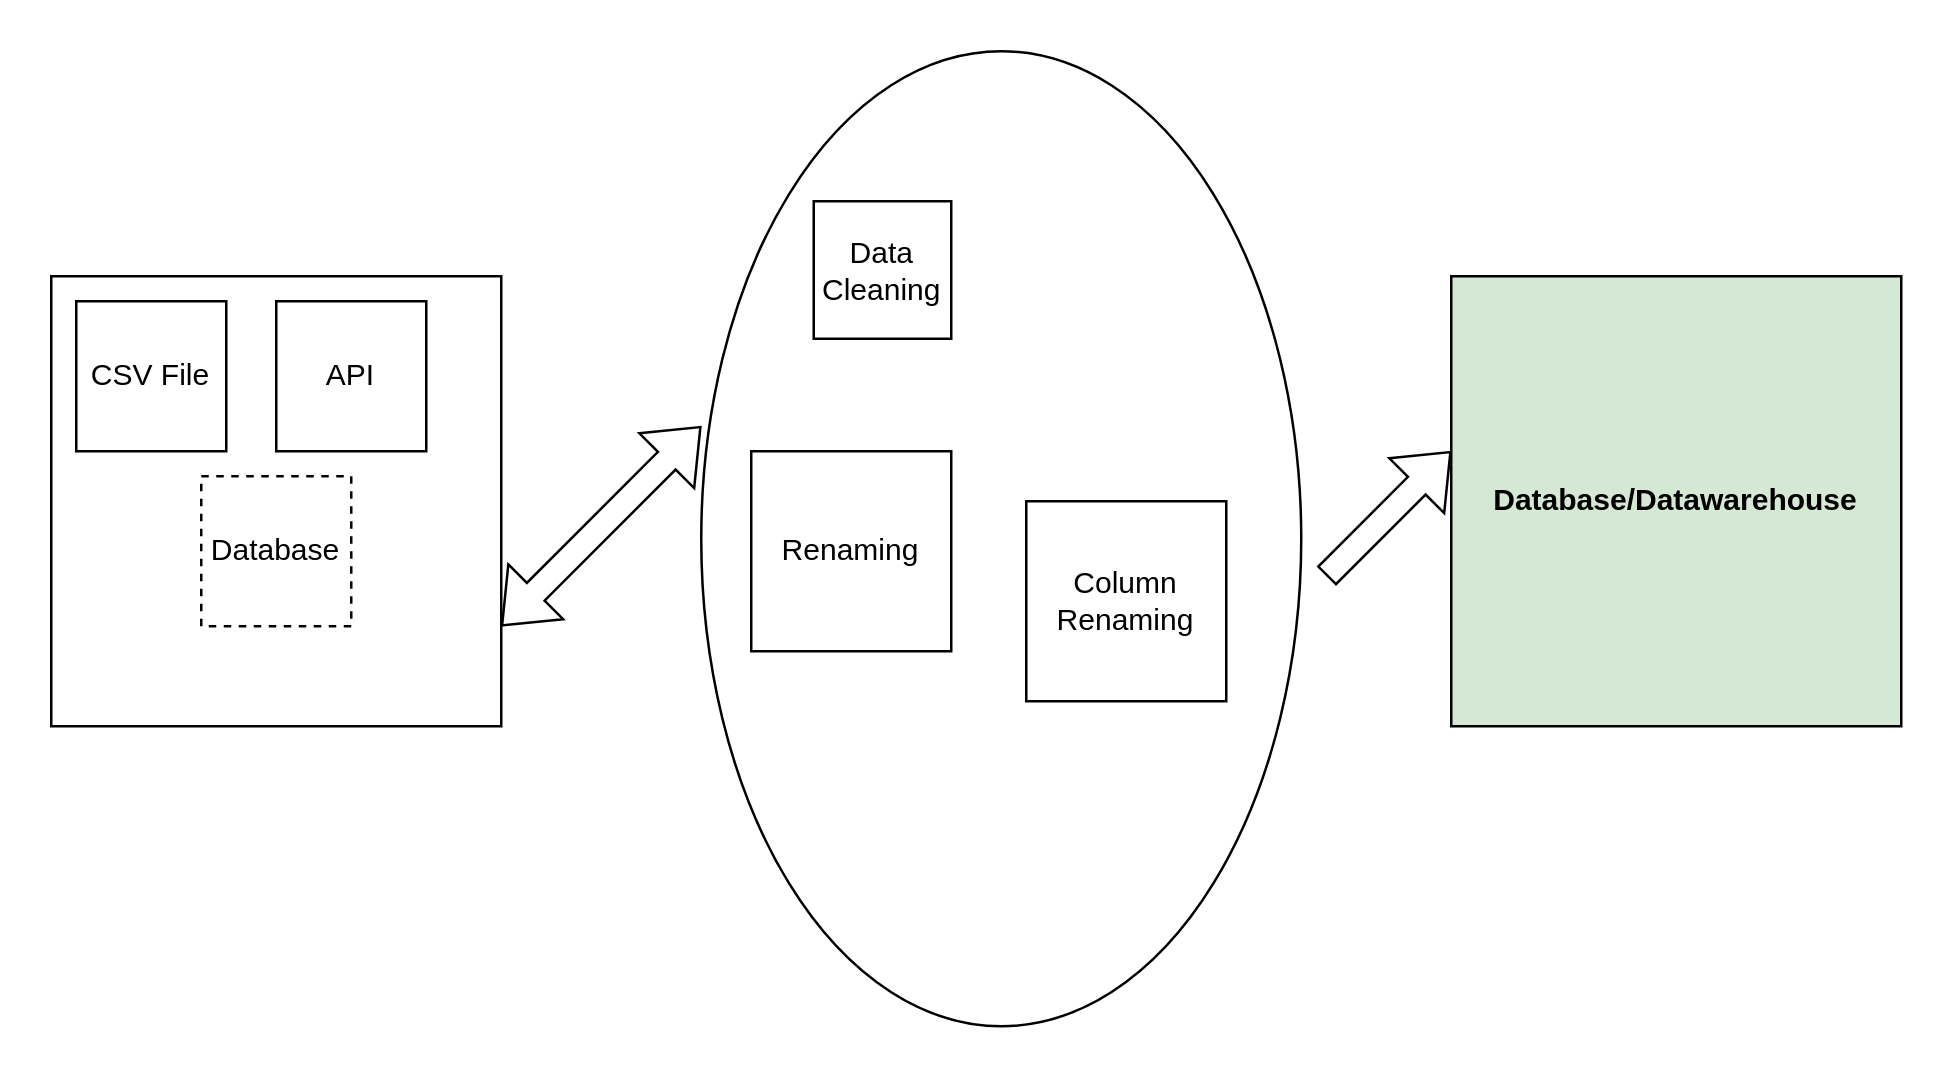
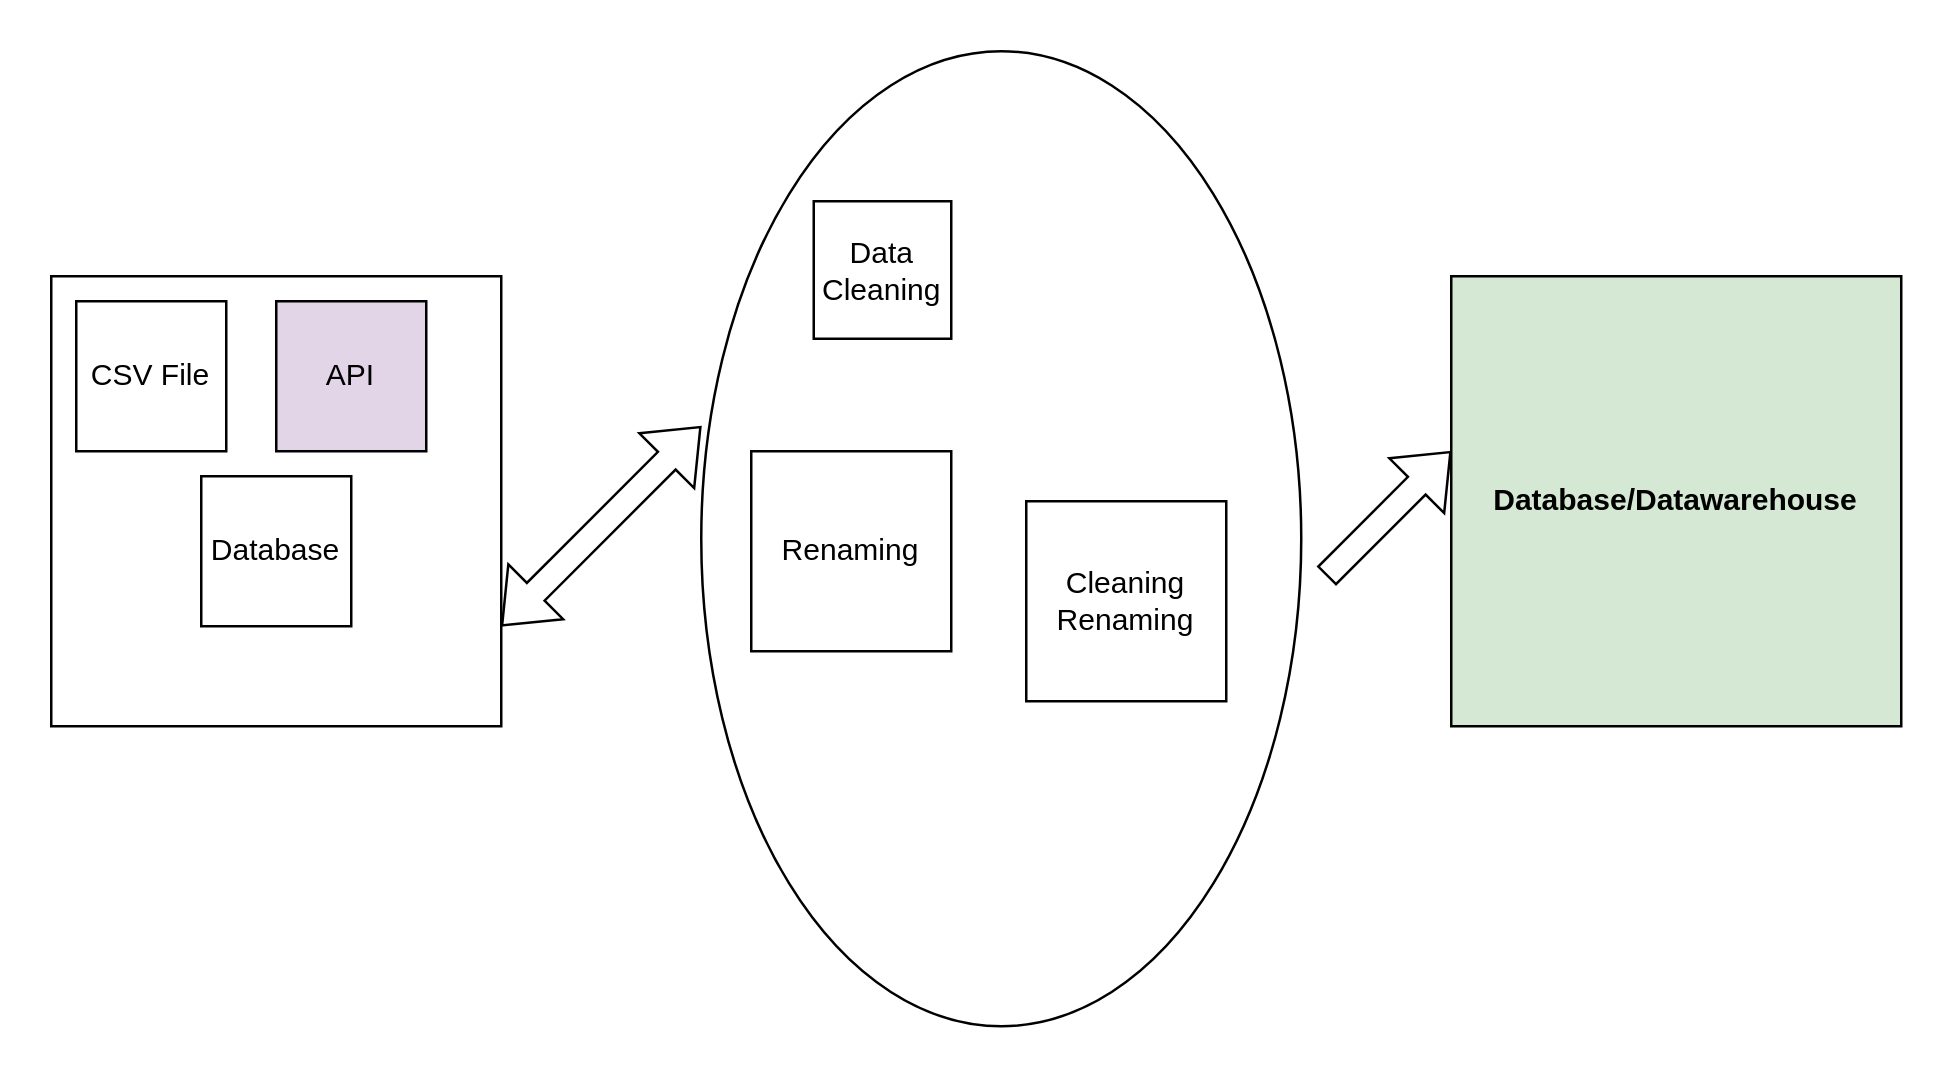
(351, 376) -> (351, 376)
(276, 551) -> (276, 551)
(1126, 601) -> (1126, 601)
